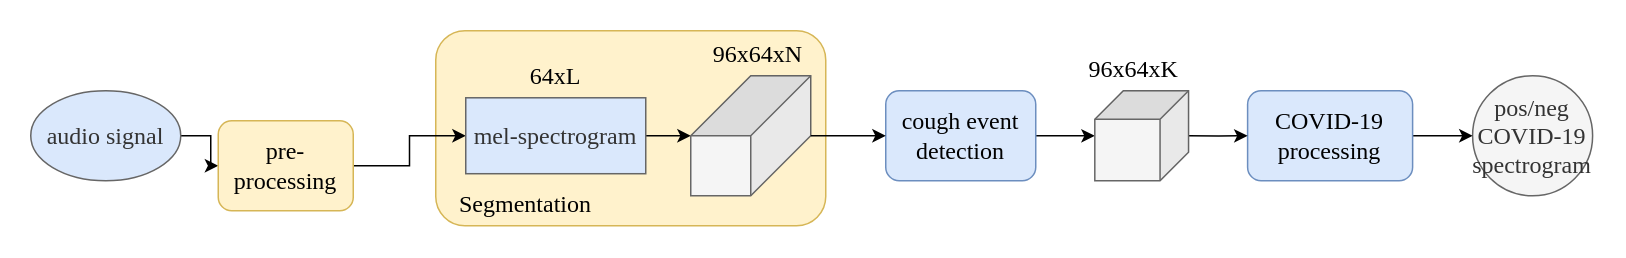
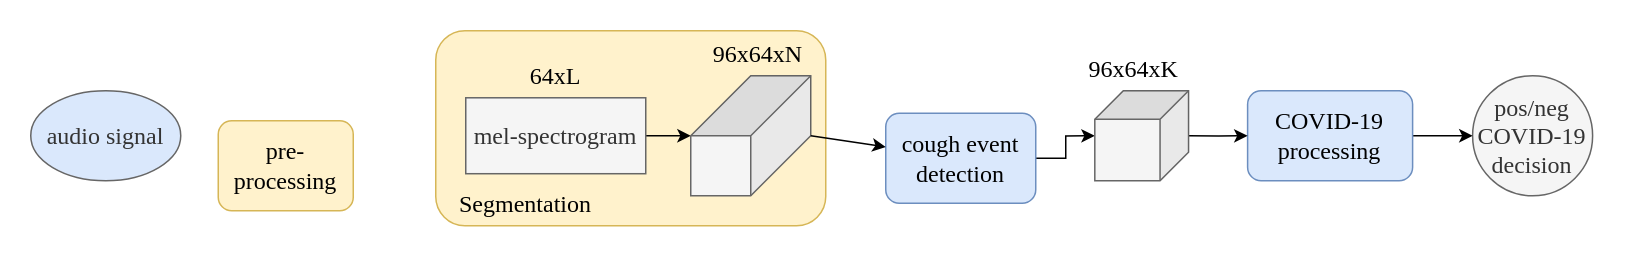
(556, 136) -> (556, 136)
(961, 136) -> (961, 158)
(1532, 136) -> (1532, 136)
(211, 137) -> none
(410, 156) -> none
